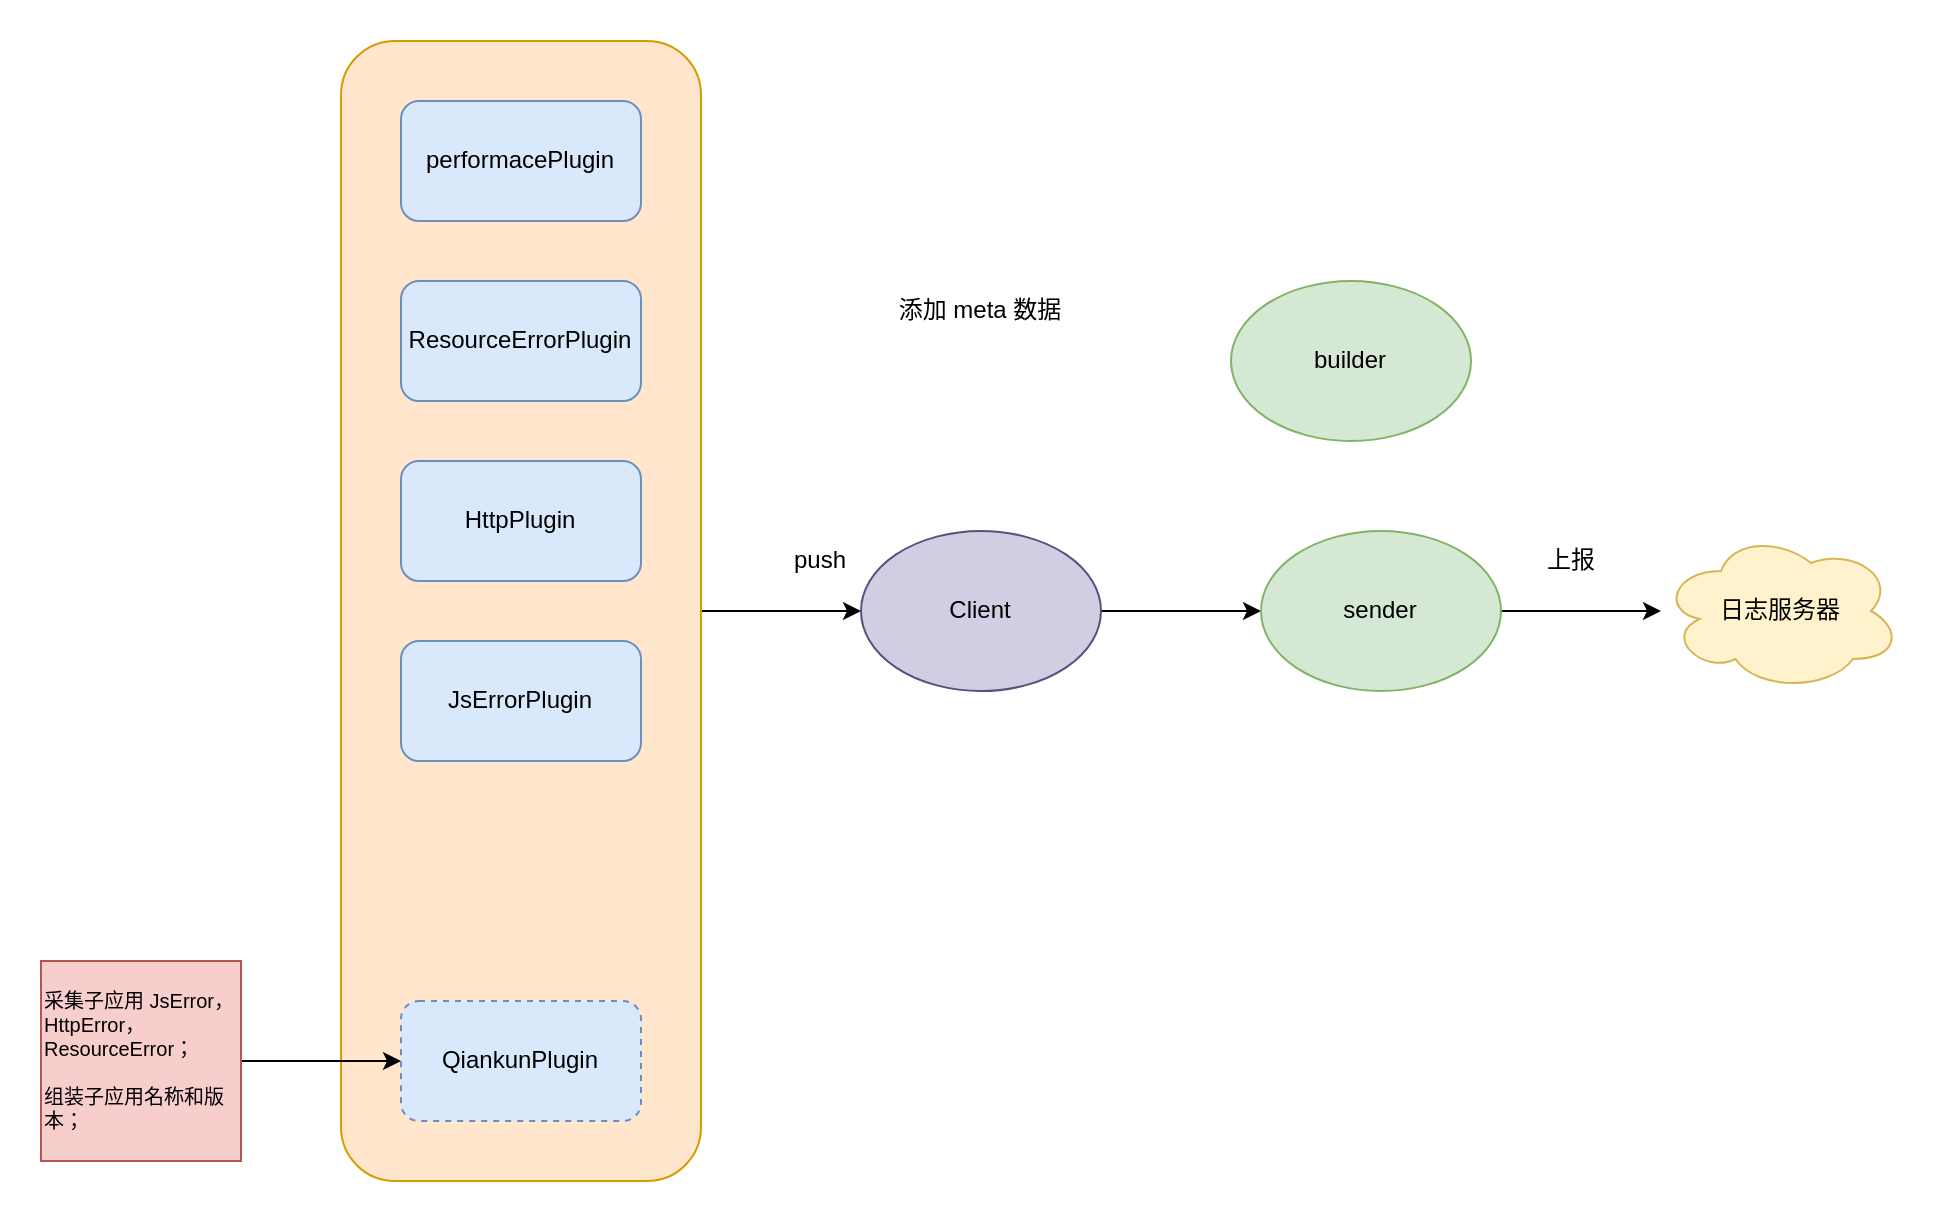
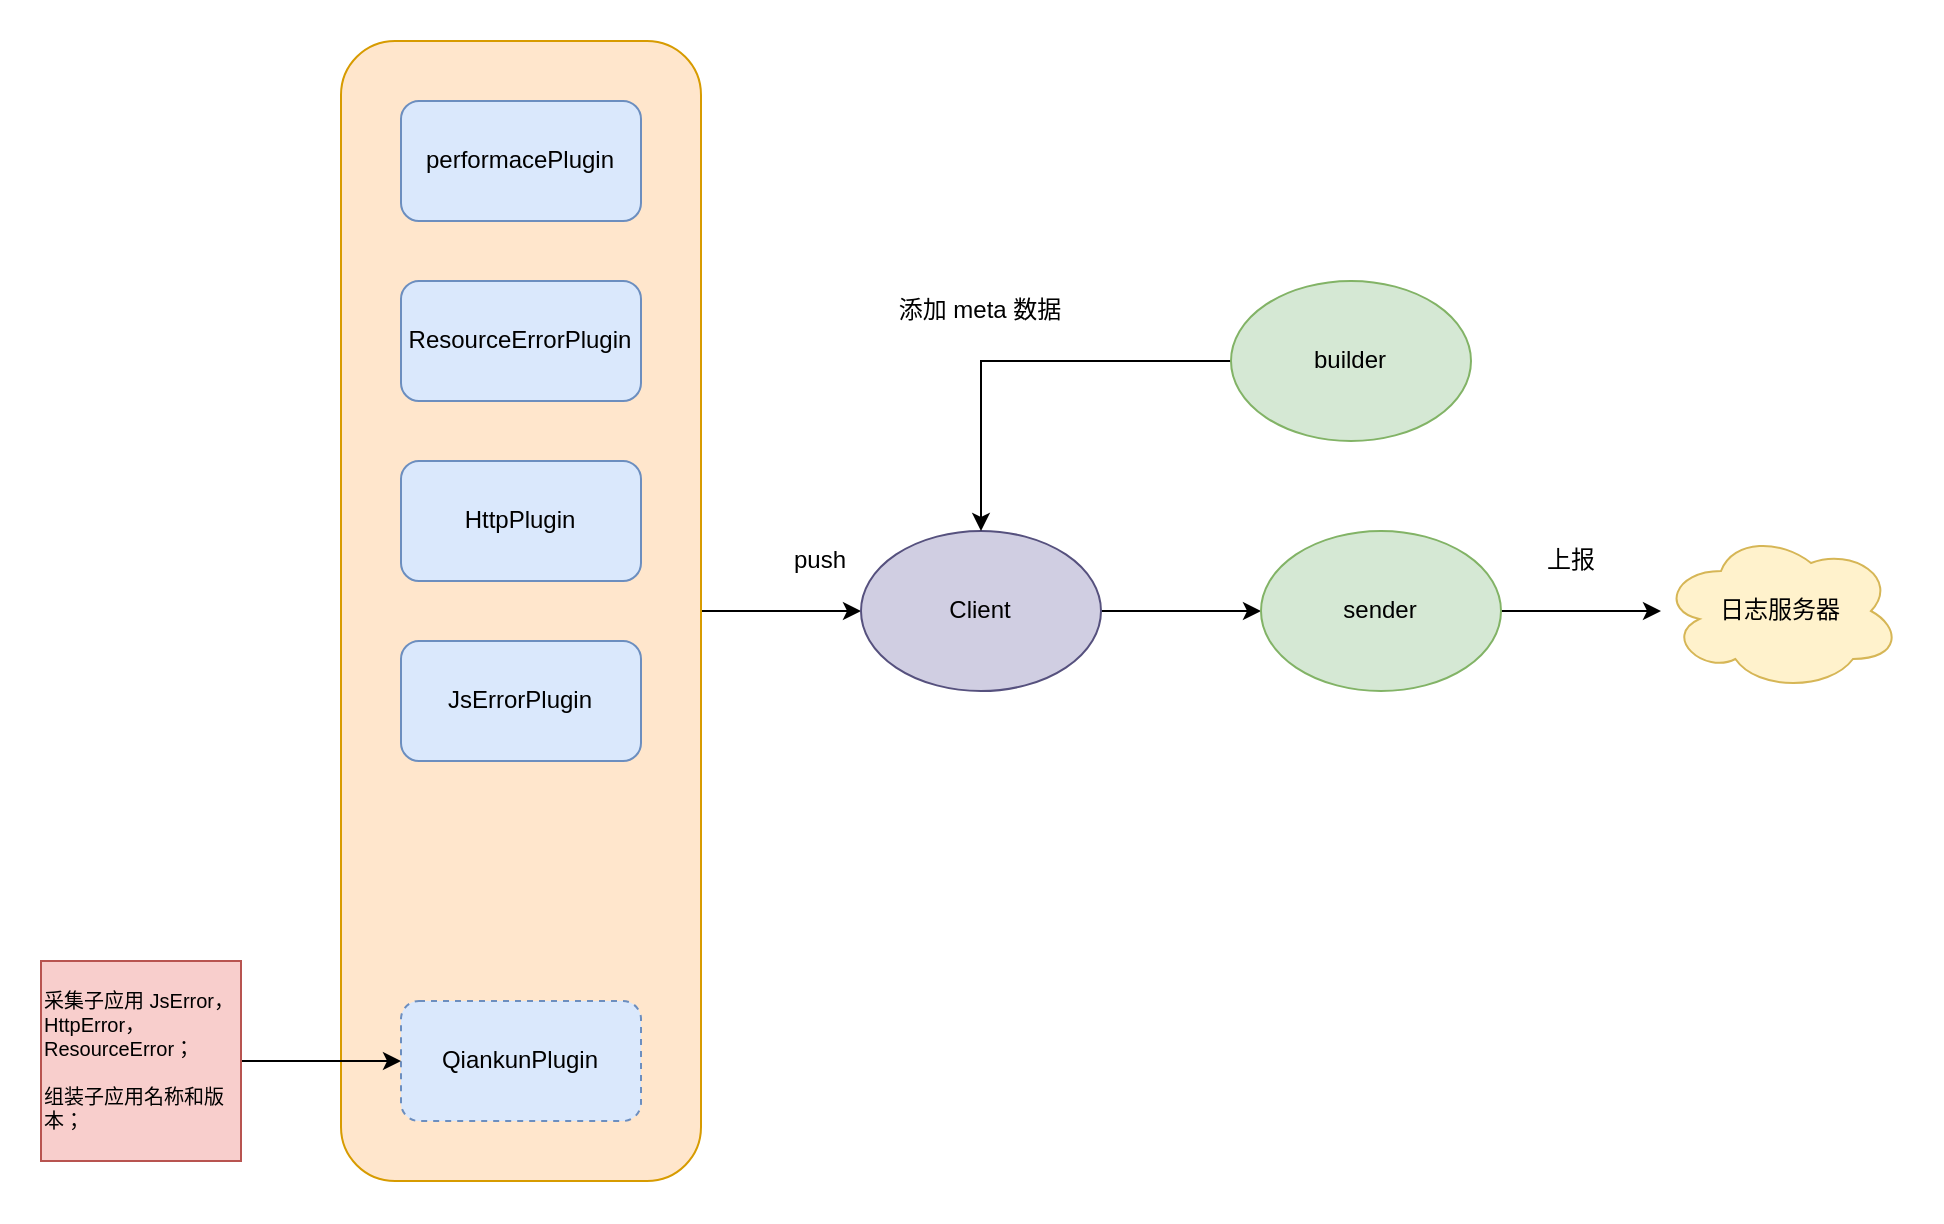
none -> (1028, 361)
